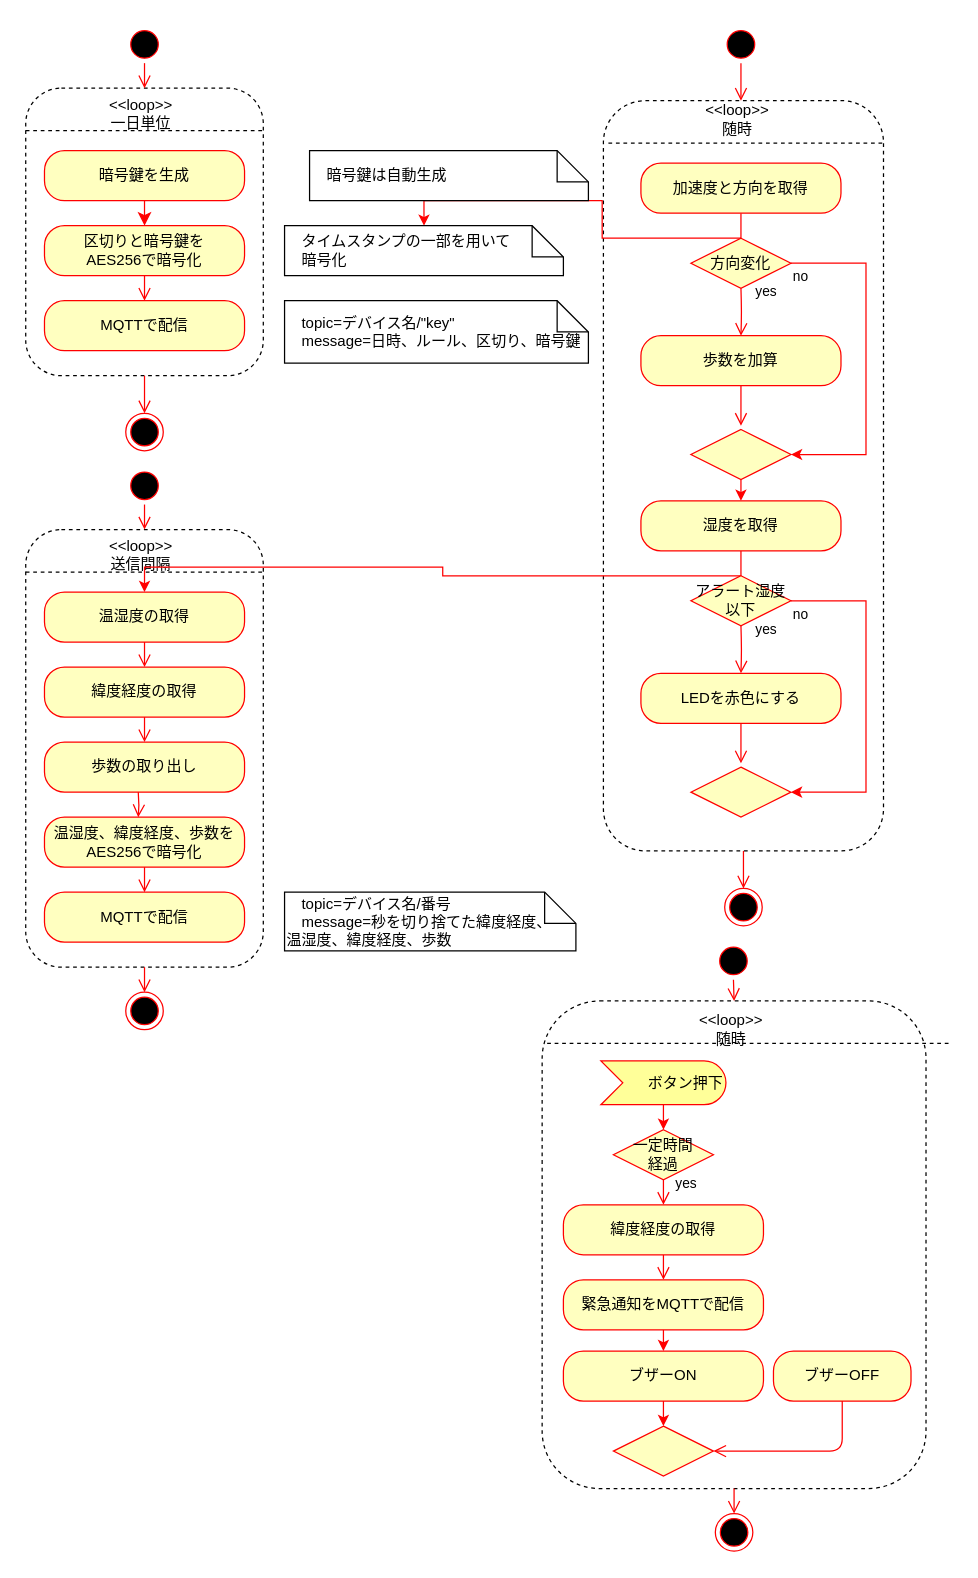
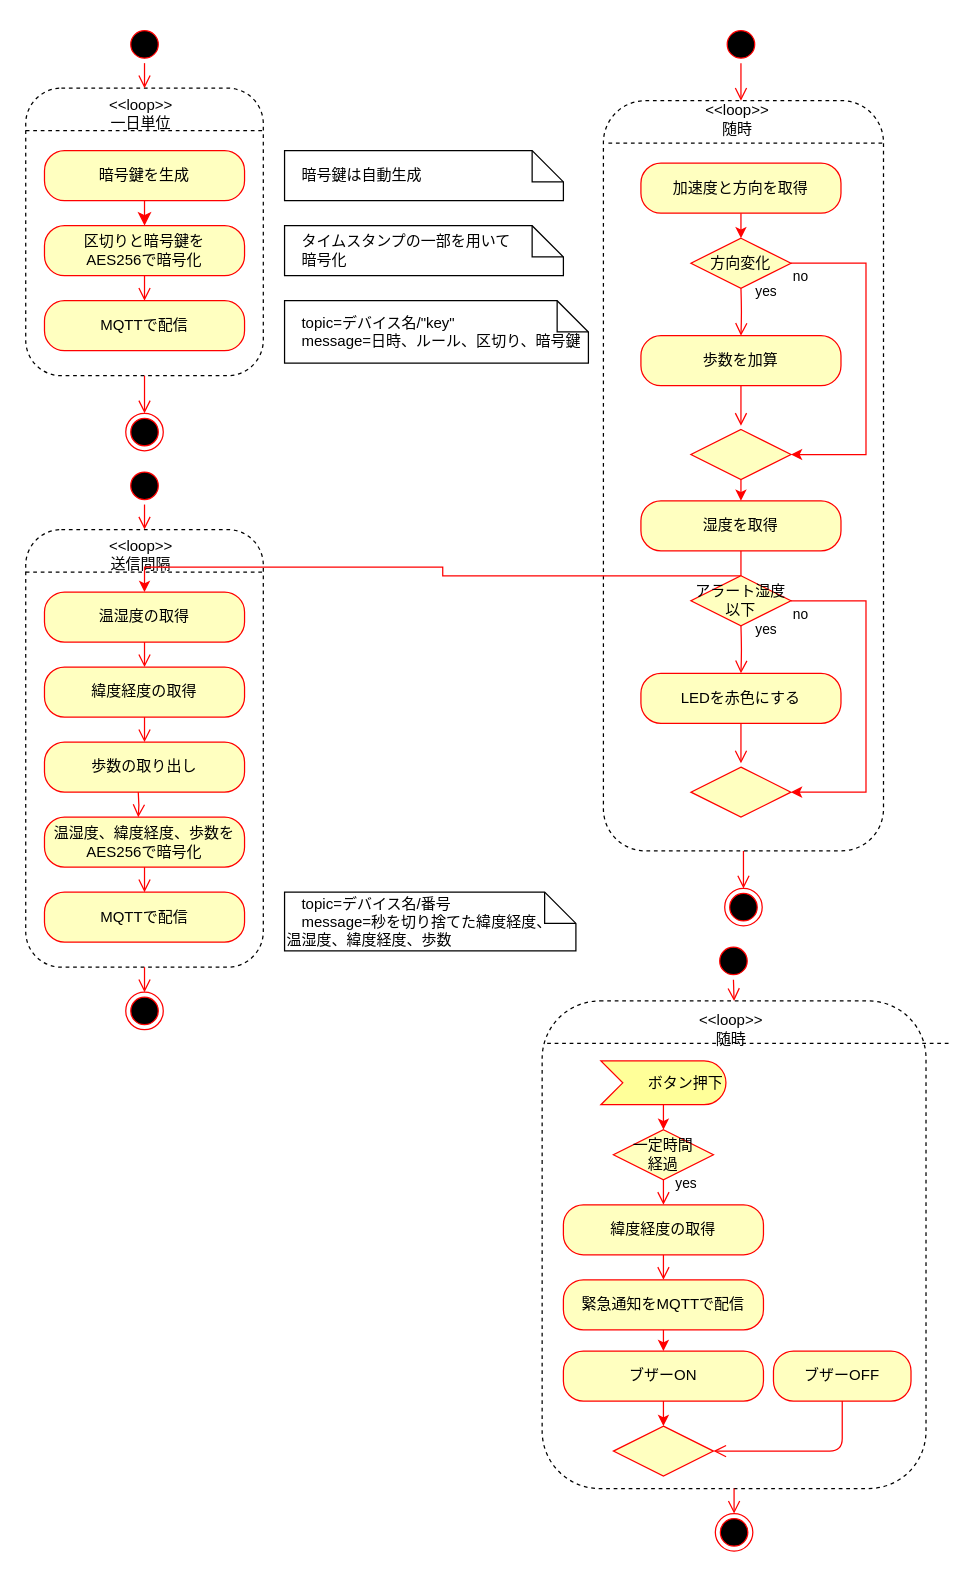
(449, 176) -> (424, 176)
(652, 238) -> (741, 228)
